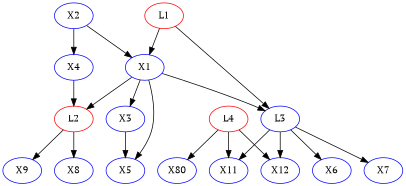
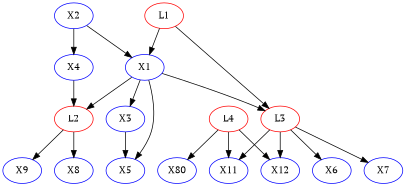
(280, 119) -> (280, 119)
